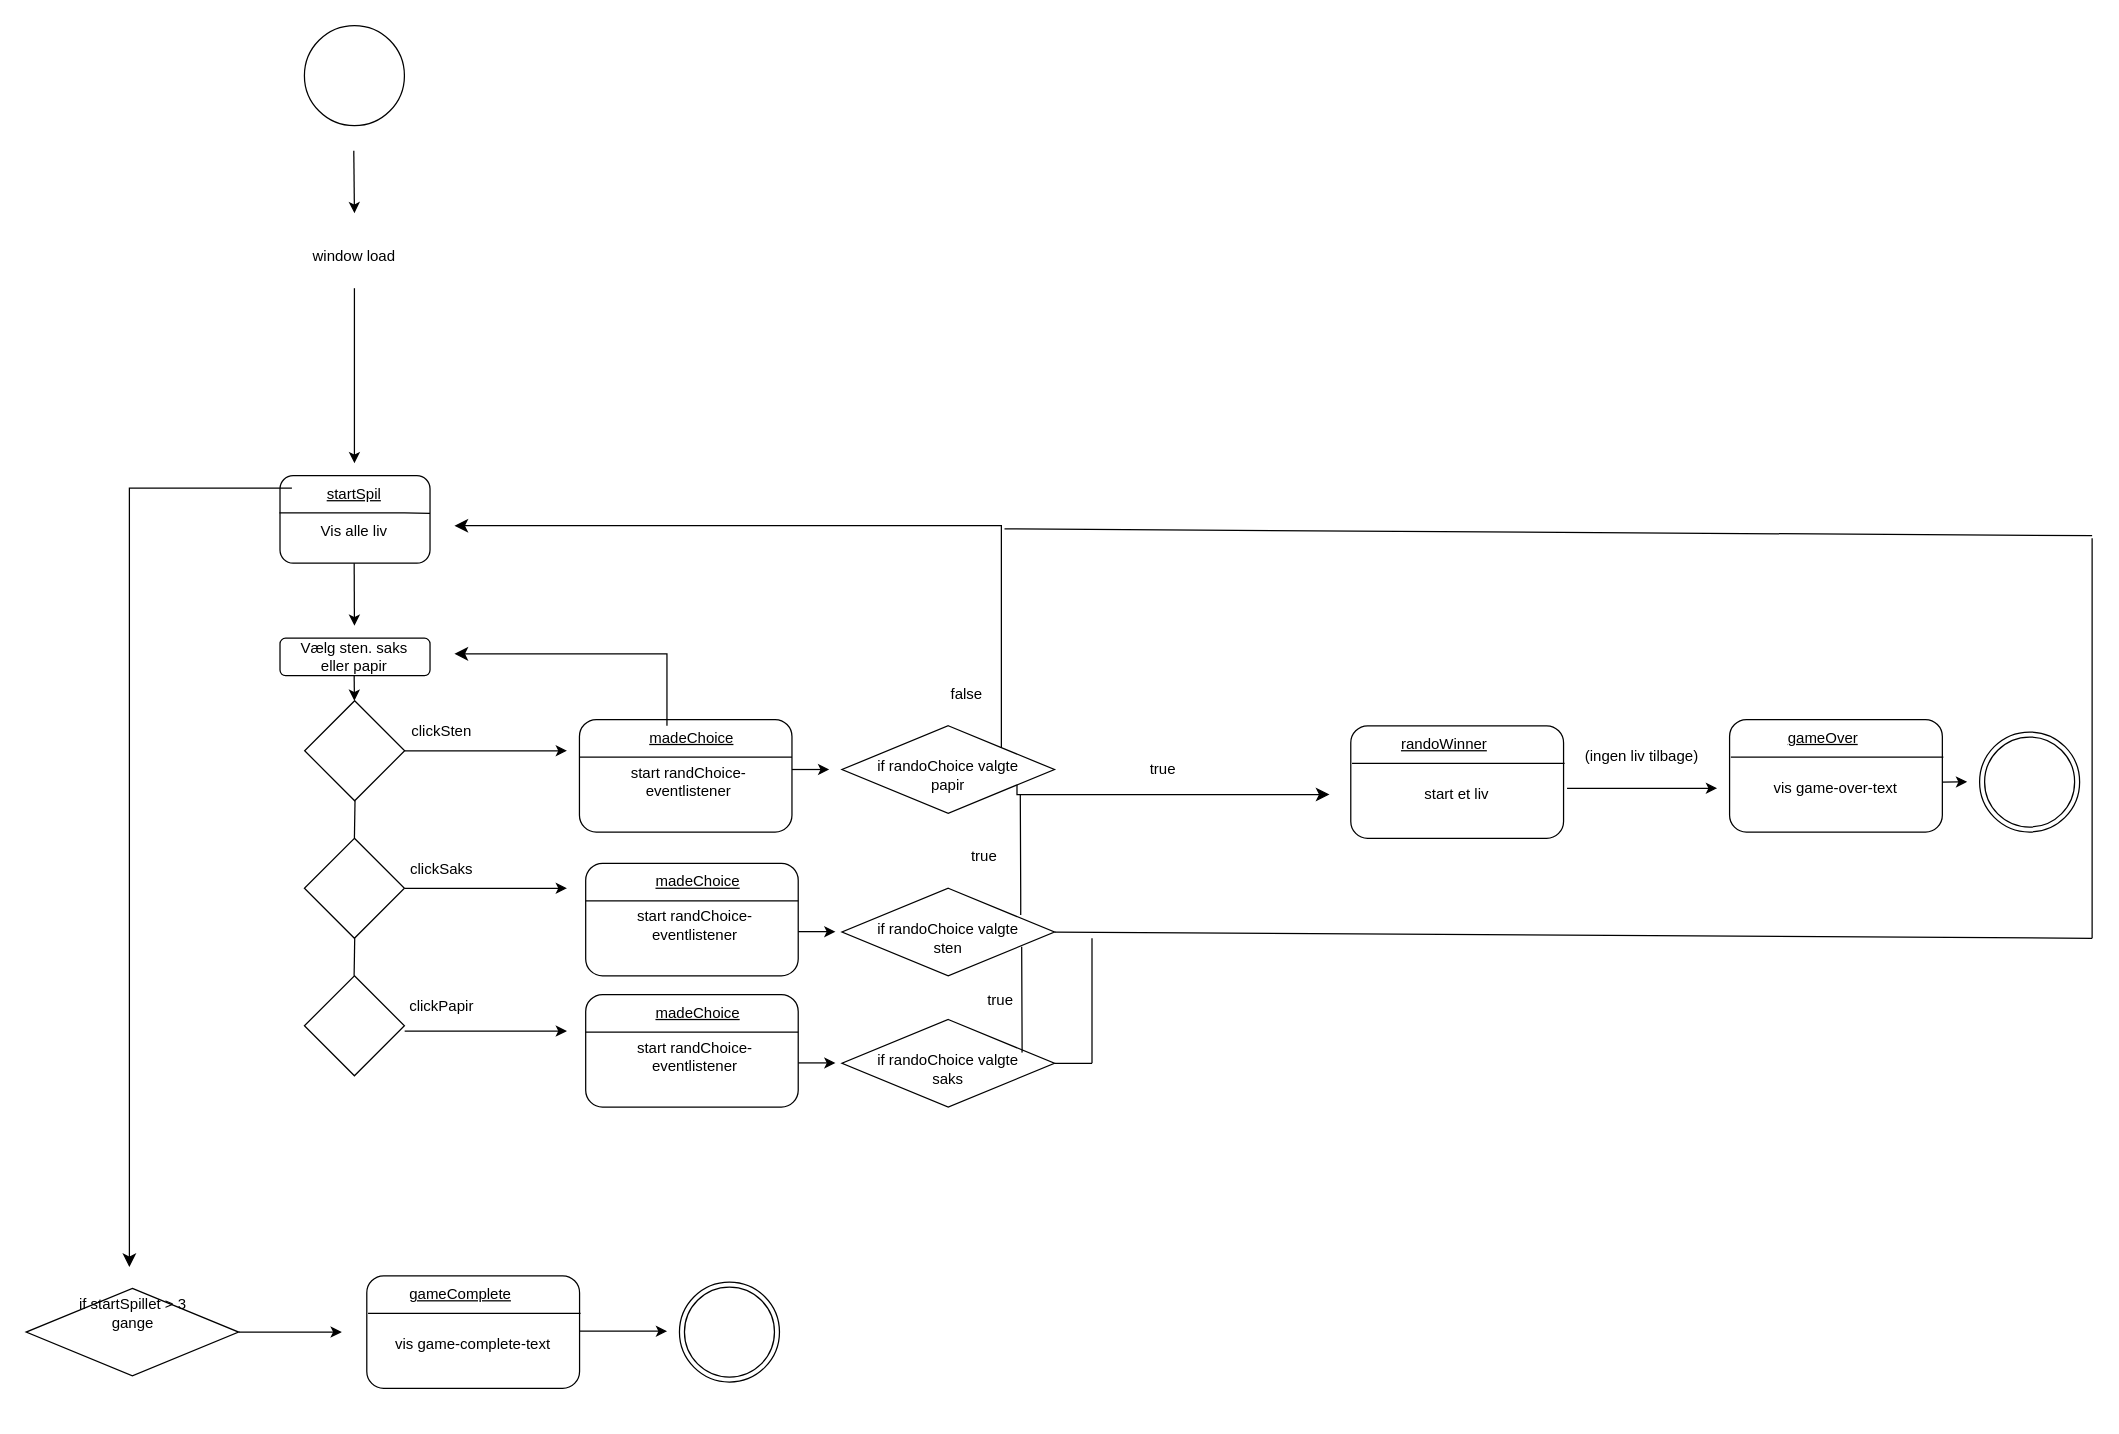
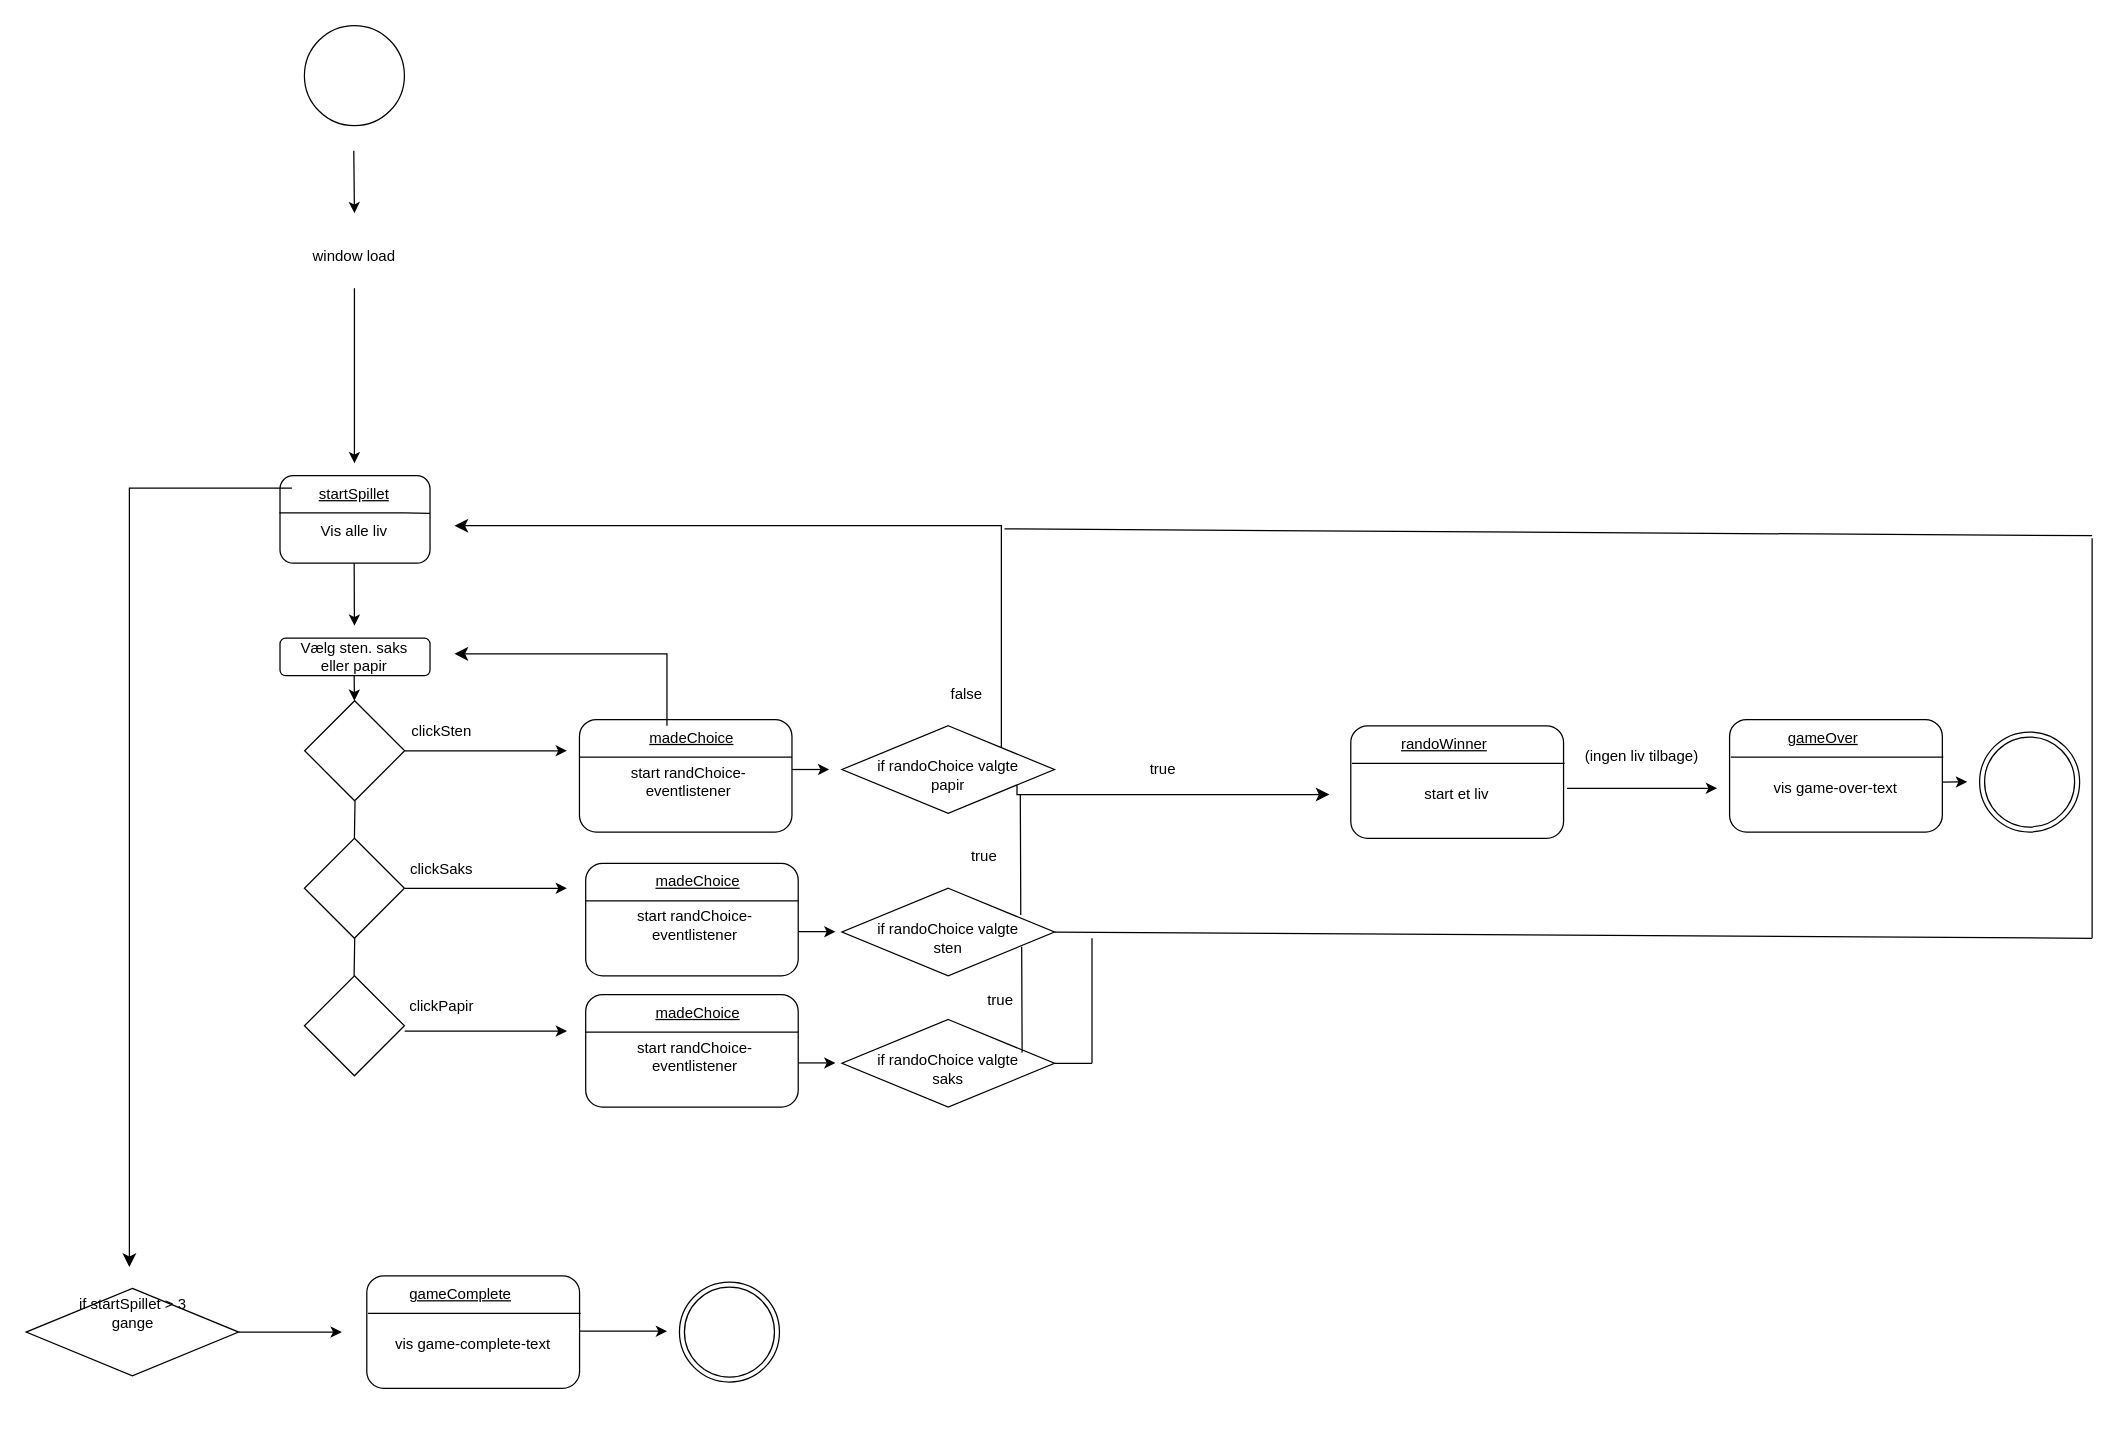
(354, 494) -> (354, 494)
